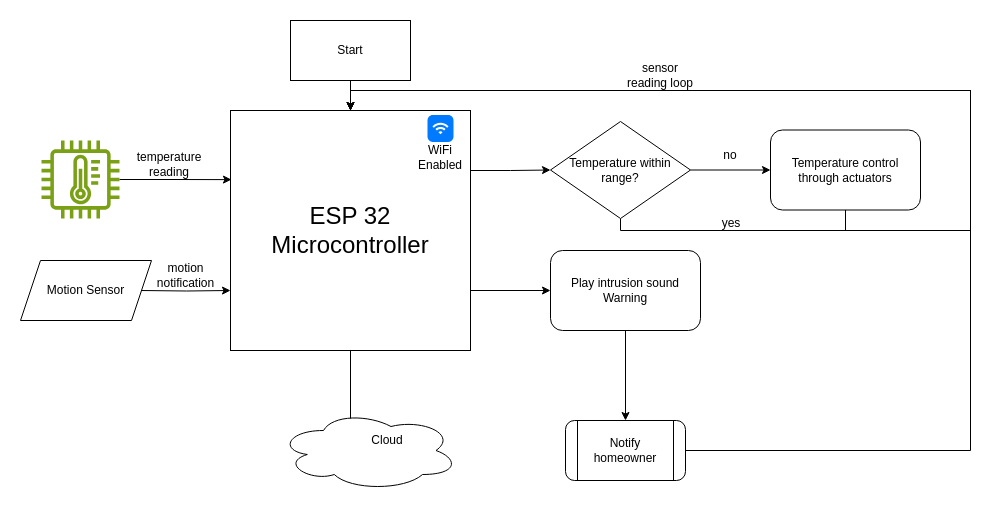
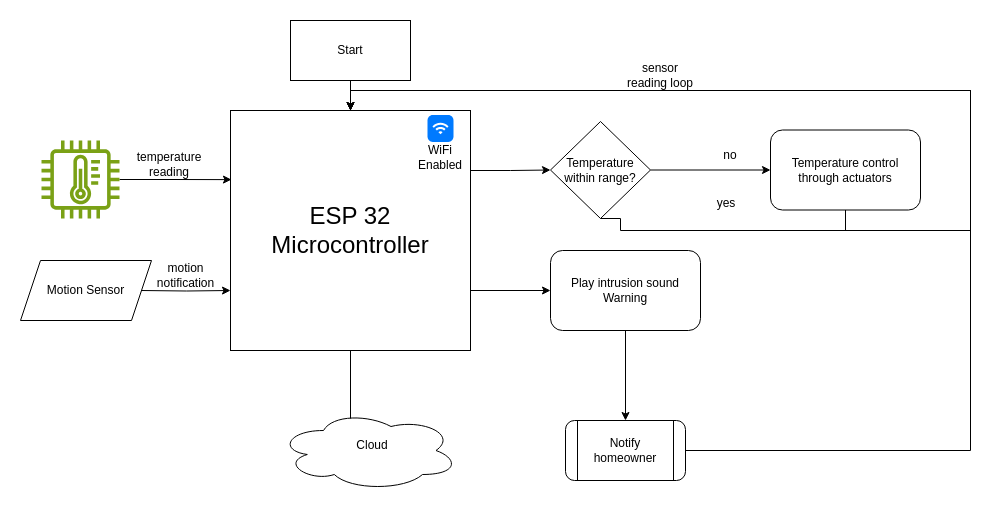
(621, 170) -> (601, 170)
(732, 224) -> (727, 204)
(388, 441) -> (373, 446)
